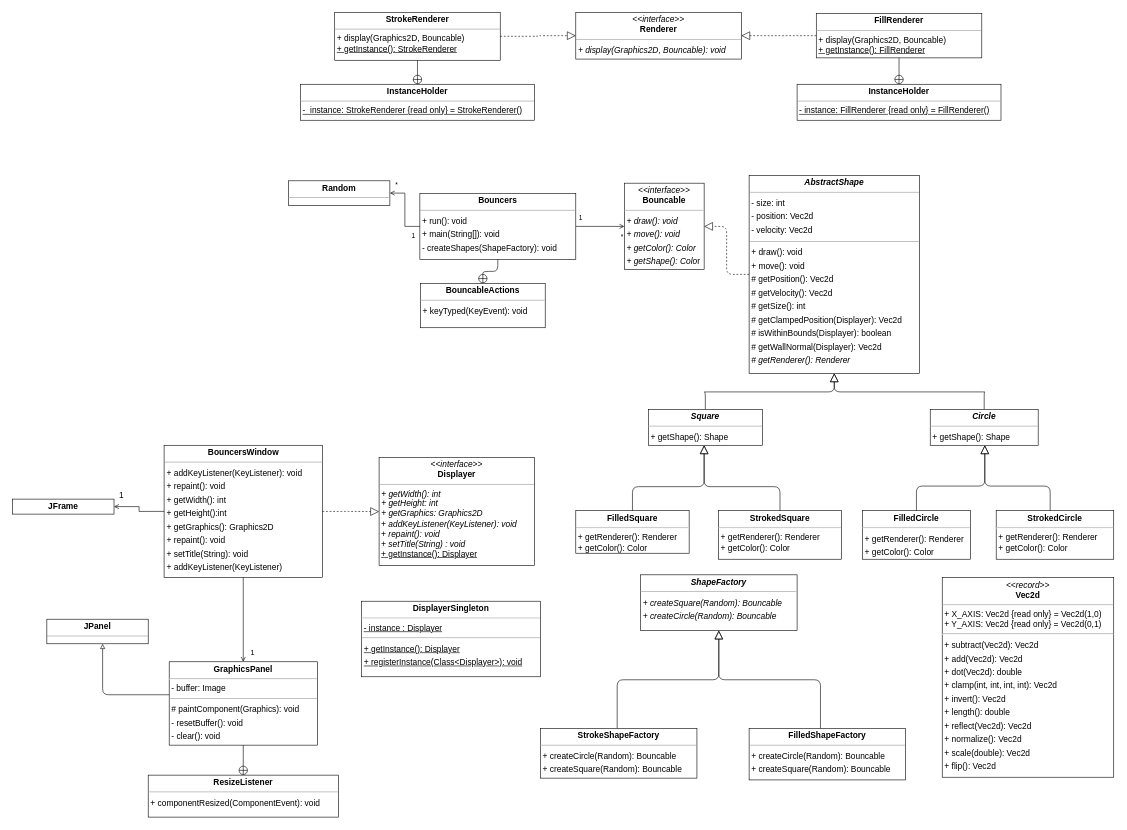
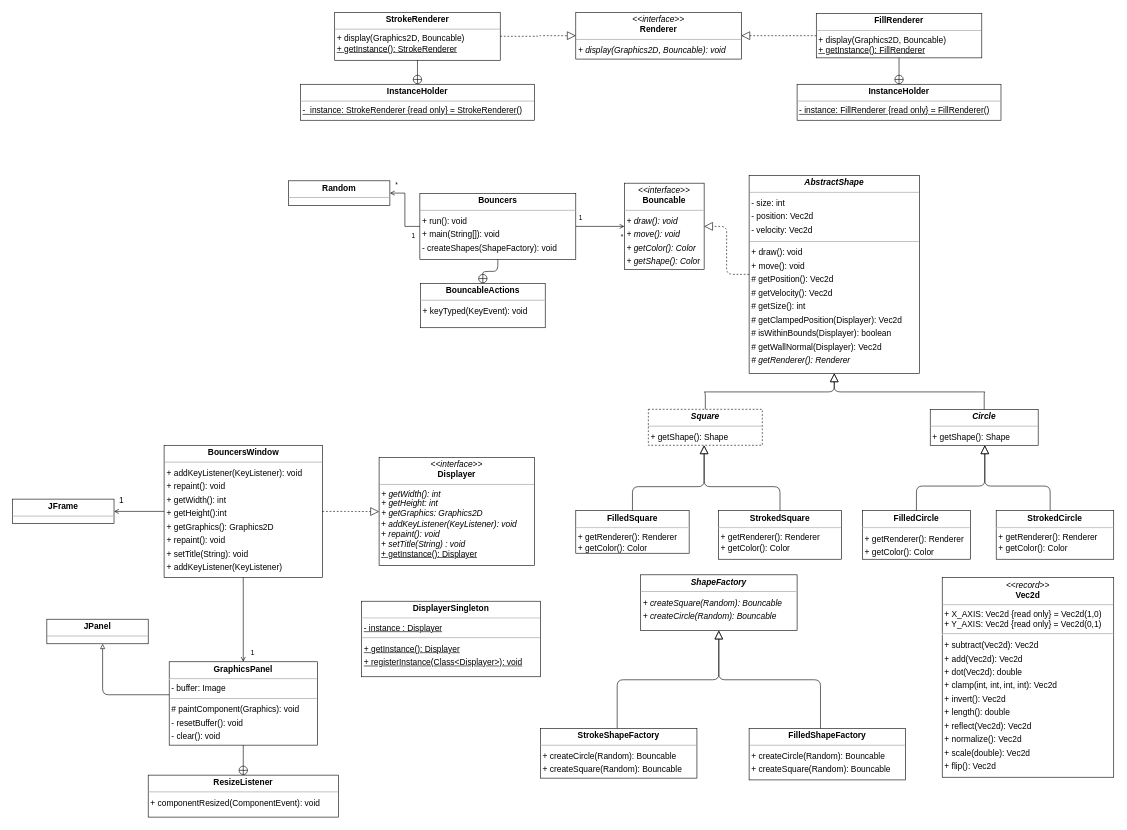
(705, 428) -> (705, 428)
(63, 507) -> (63, 512)
